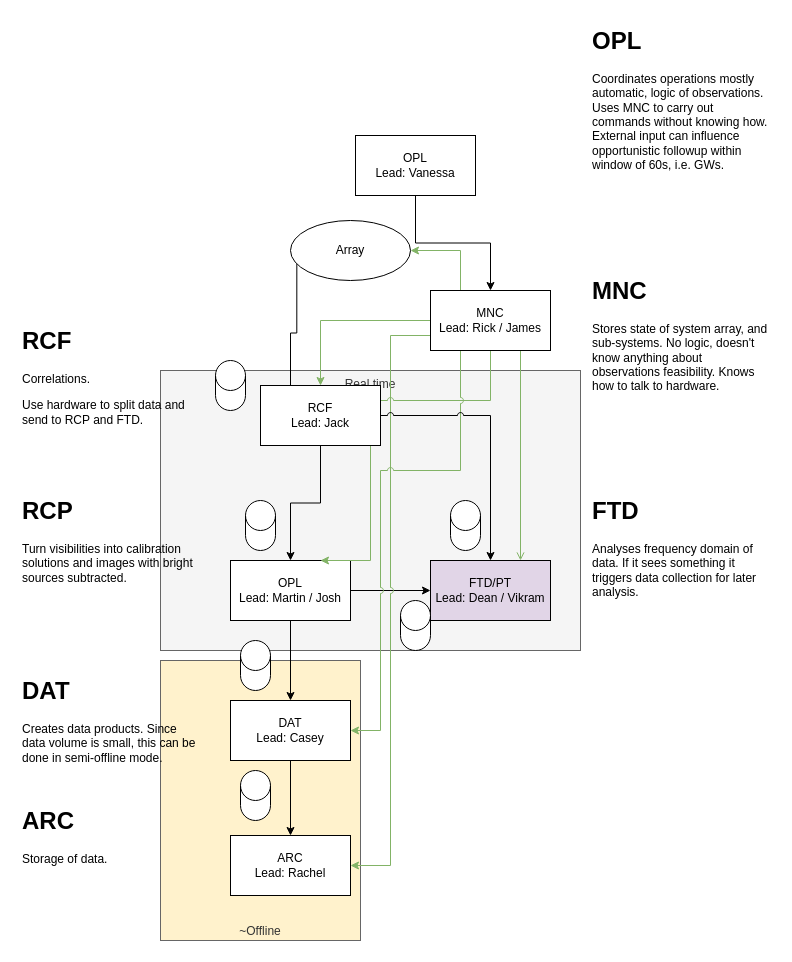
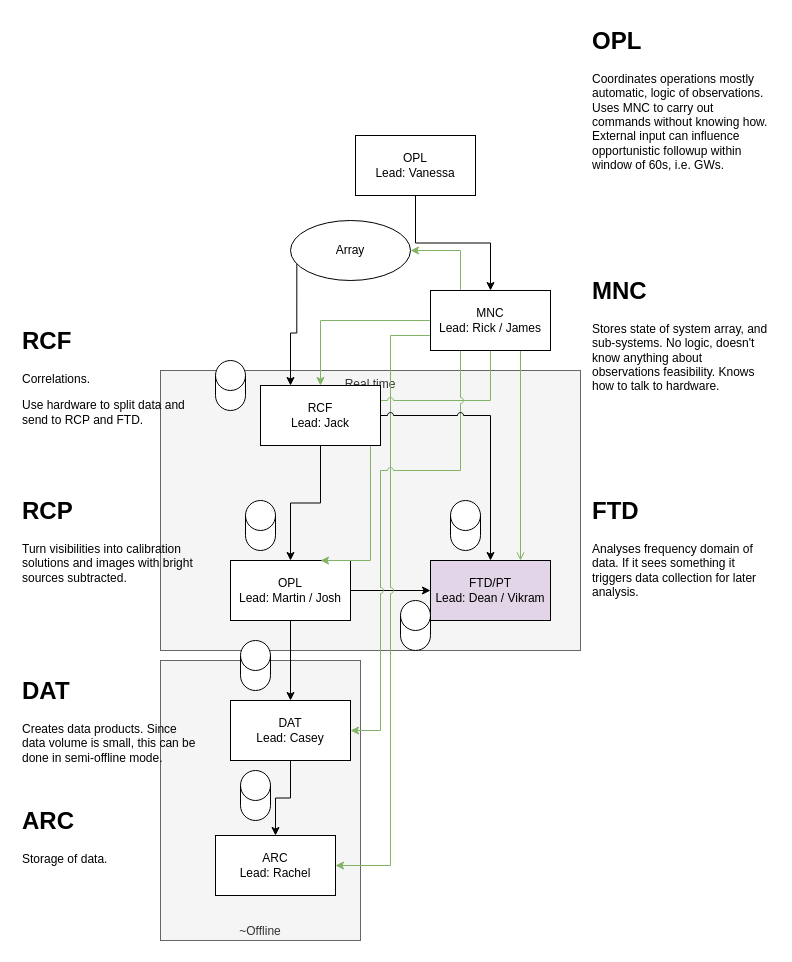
(291, 380) -> (291, 377)
(291, 866) -> (276, 866)
(261, 930) -> (261, 930)
